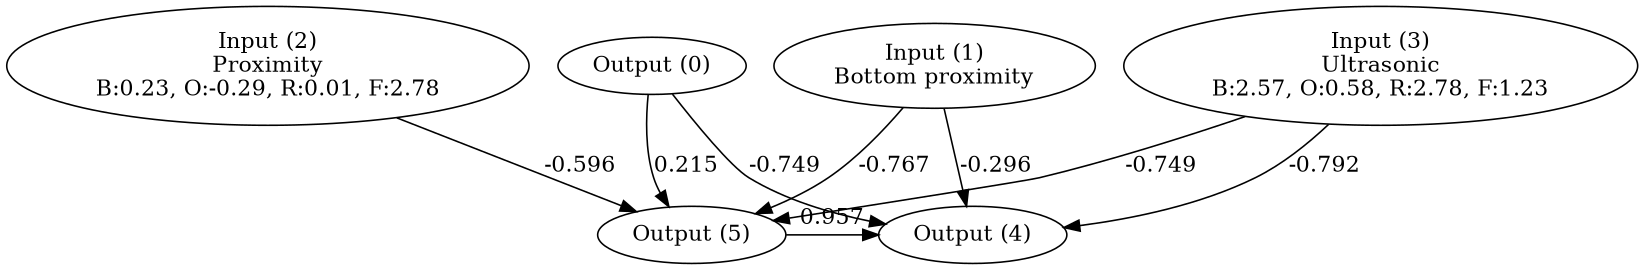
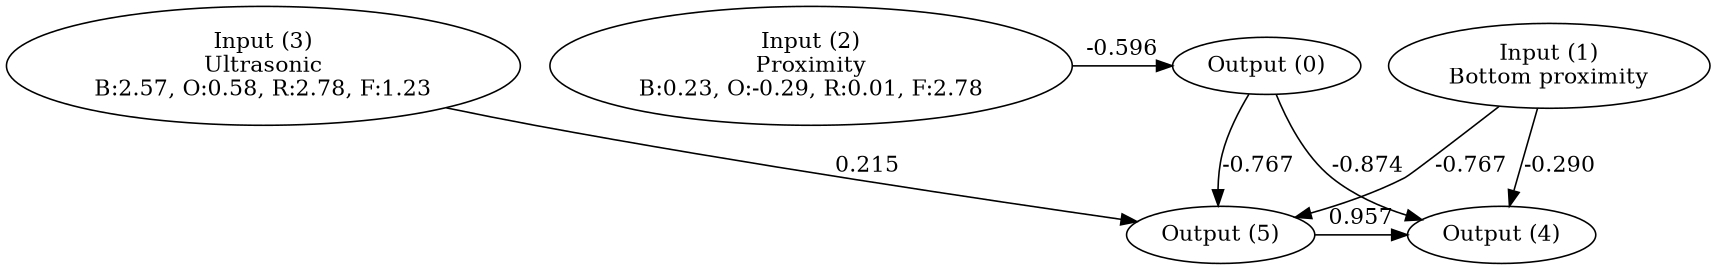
(509, 162) -> (1114, 66)
(686, 166) -> (1259, 166)
(785, 166) -> (1368, 166)
(997, 166) -> (1560, 166)
(1162, 166) -> (867, 166)
(1213, 195) -> none
